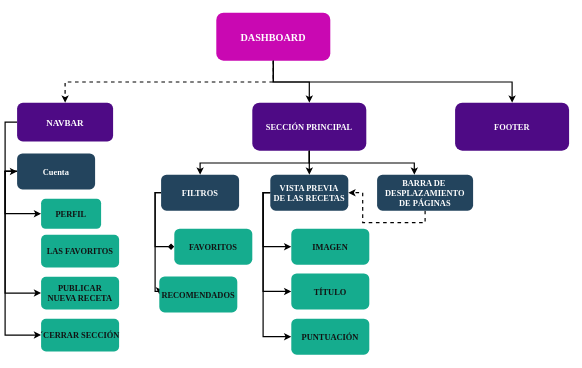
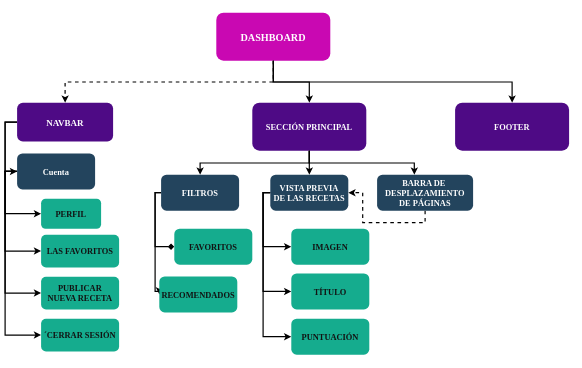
none -> (21, 251)
(80, 335) -> (80, 335)
